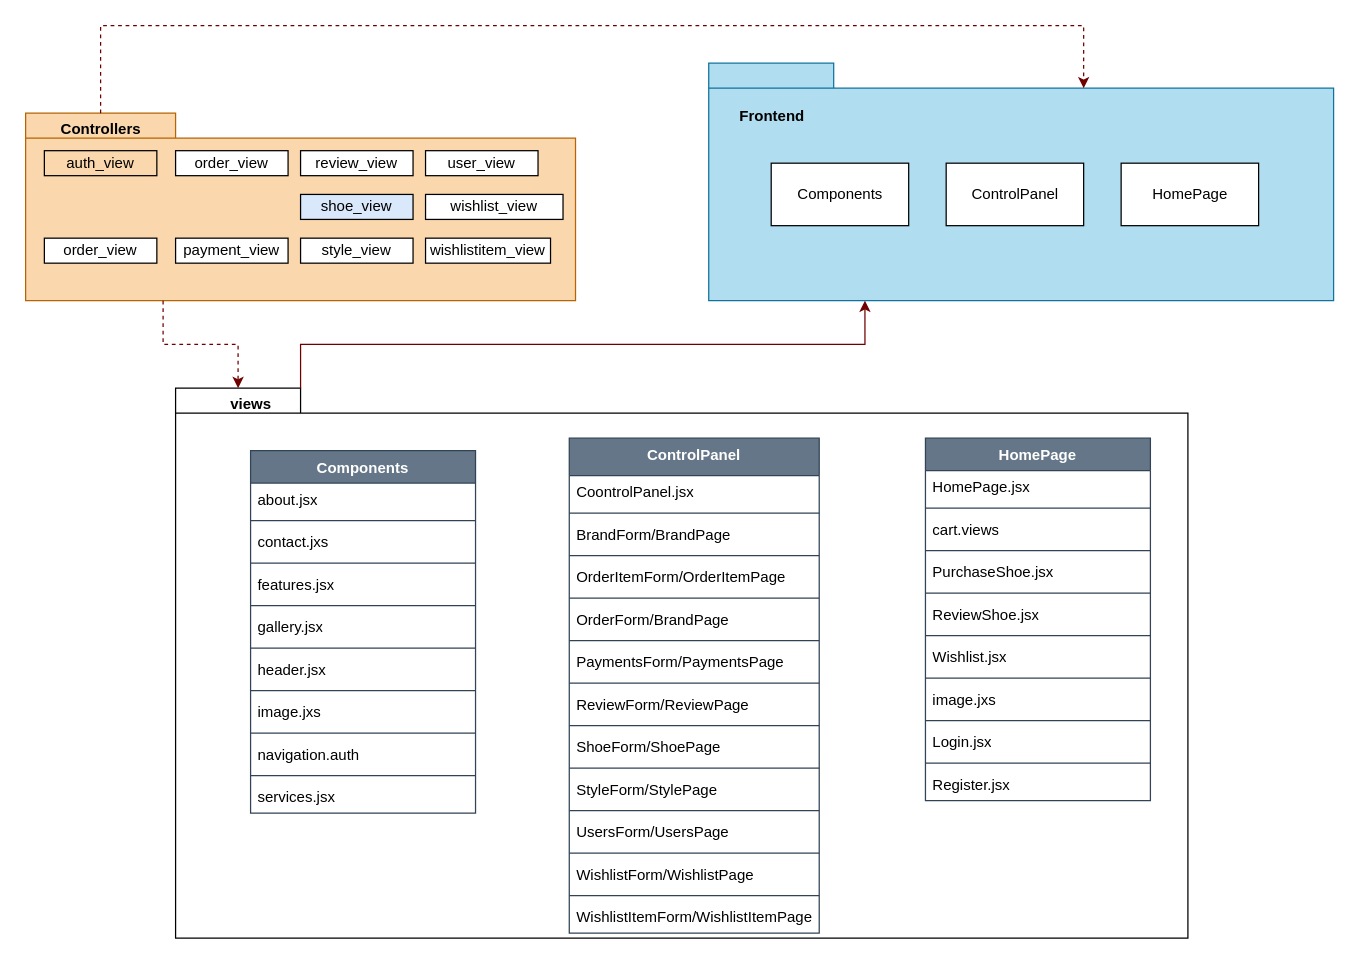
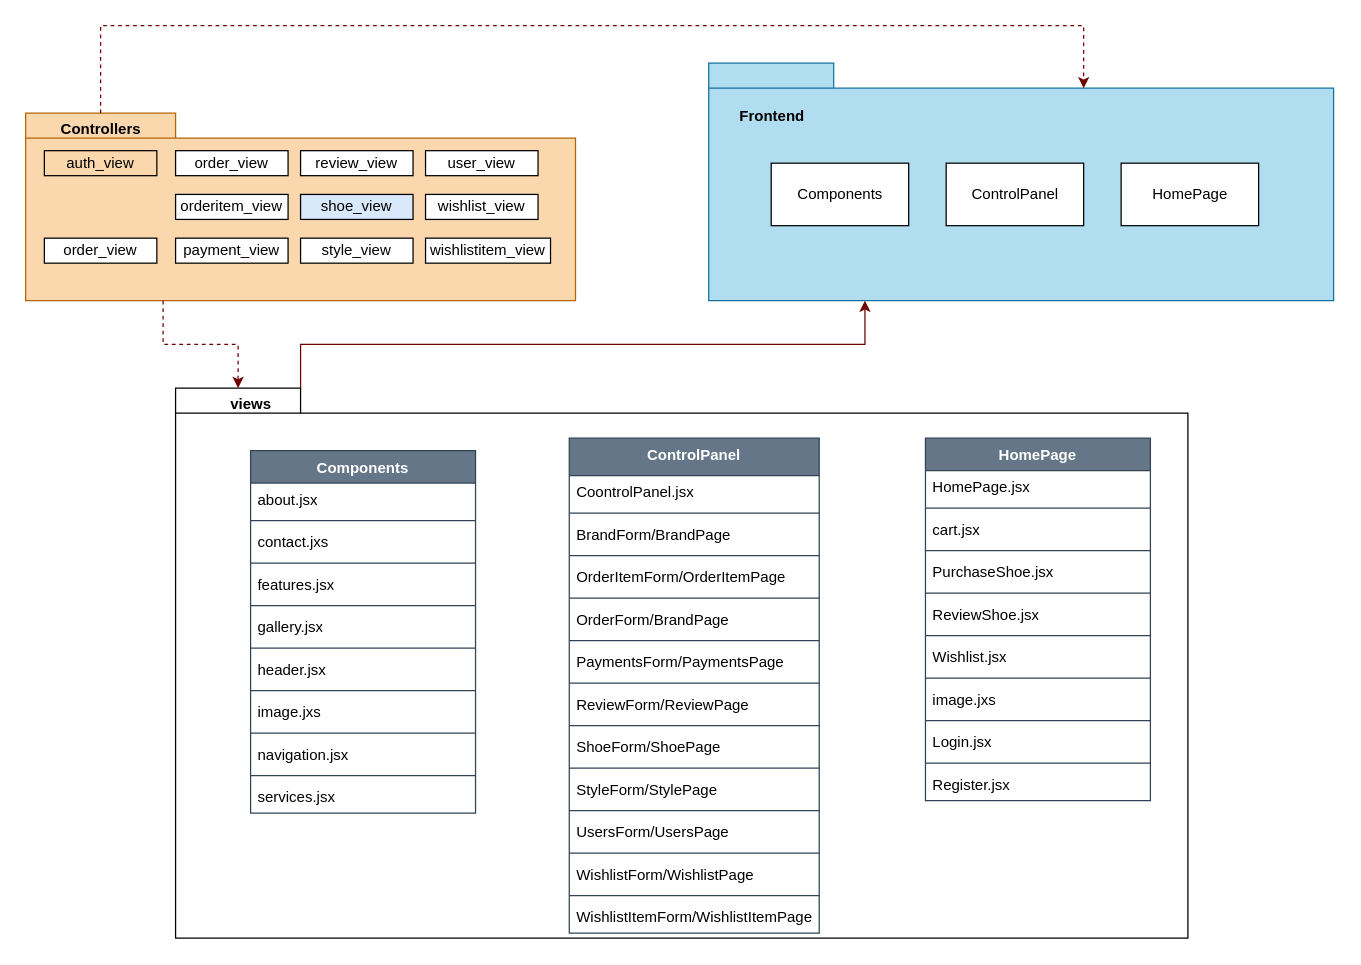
none -> (232, 207)
(494, 207) -> (482, 207)
(971, 531) -> (965, 531)
(315, 756) -> (311, 756)
